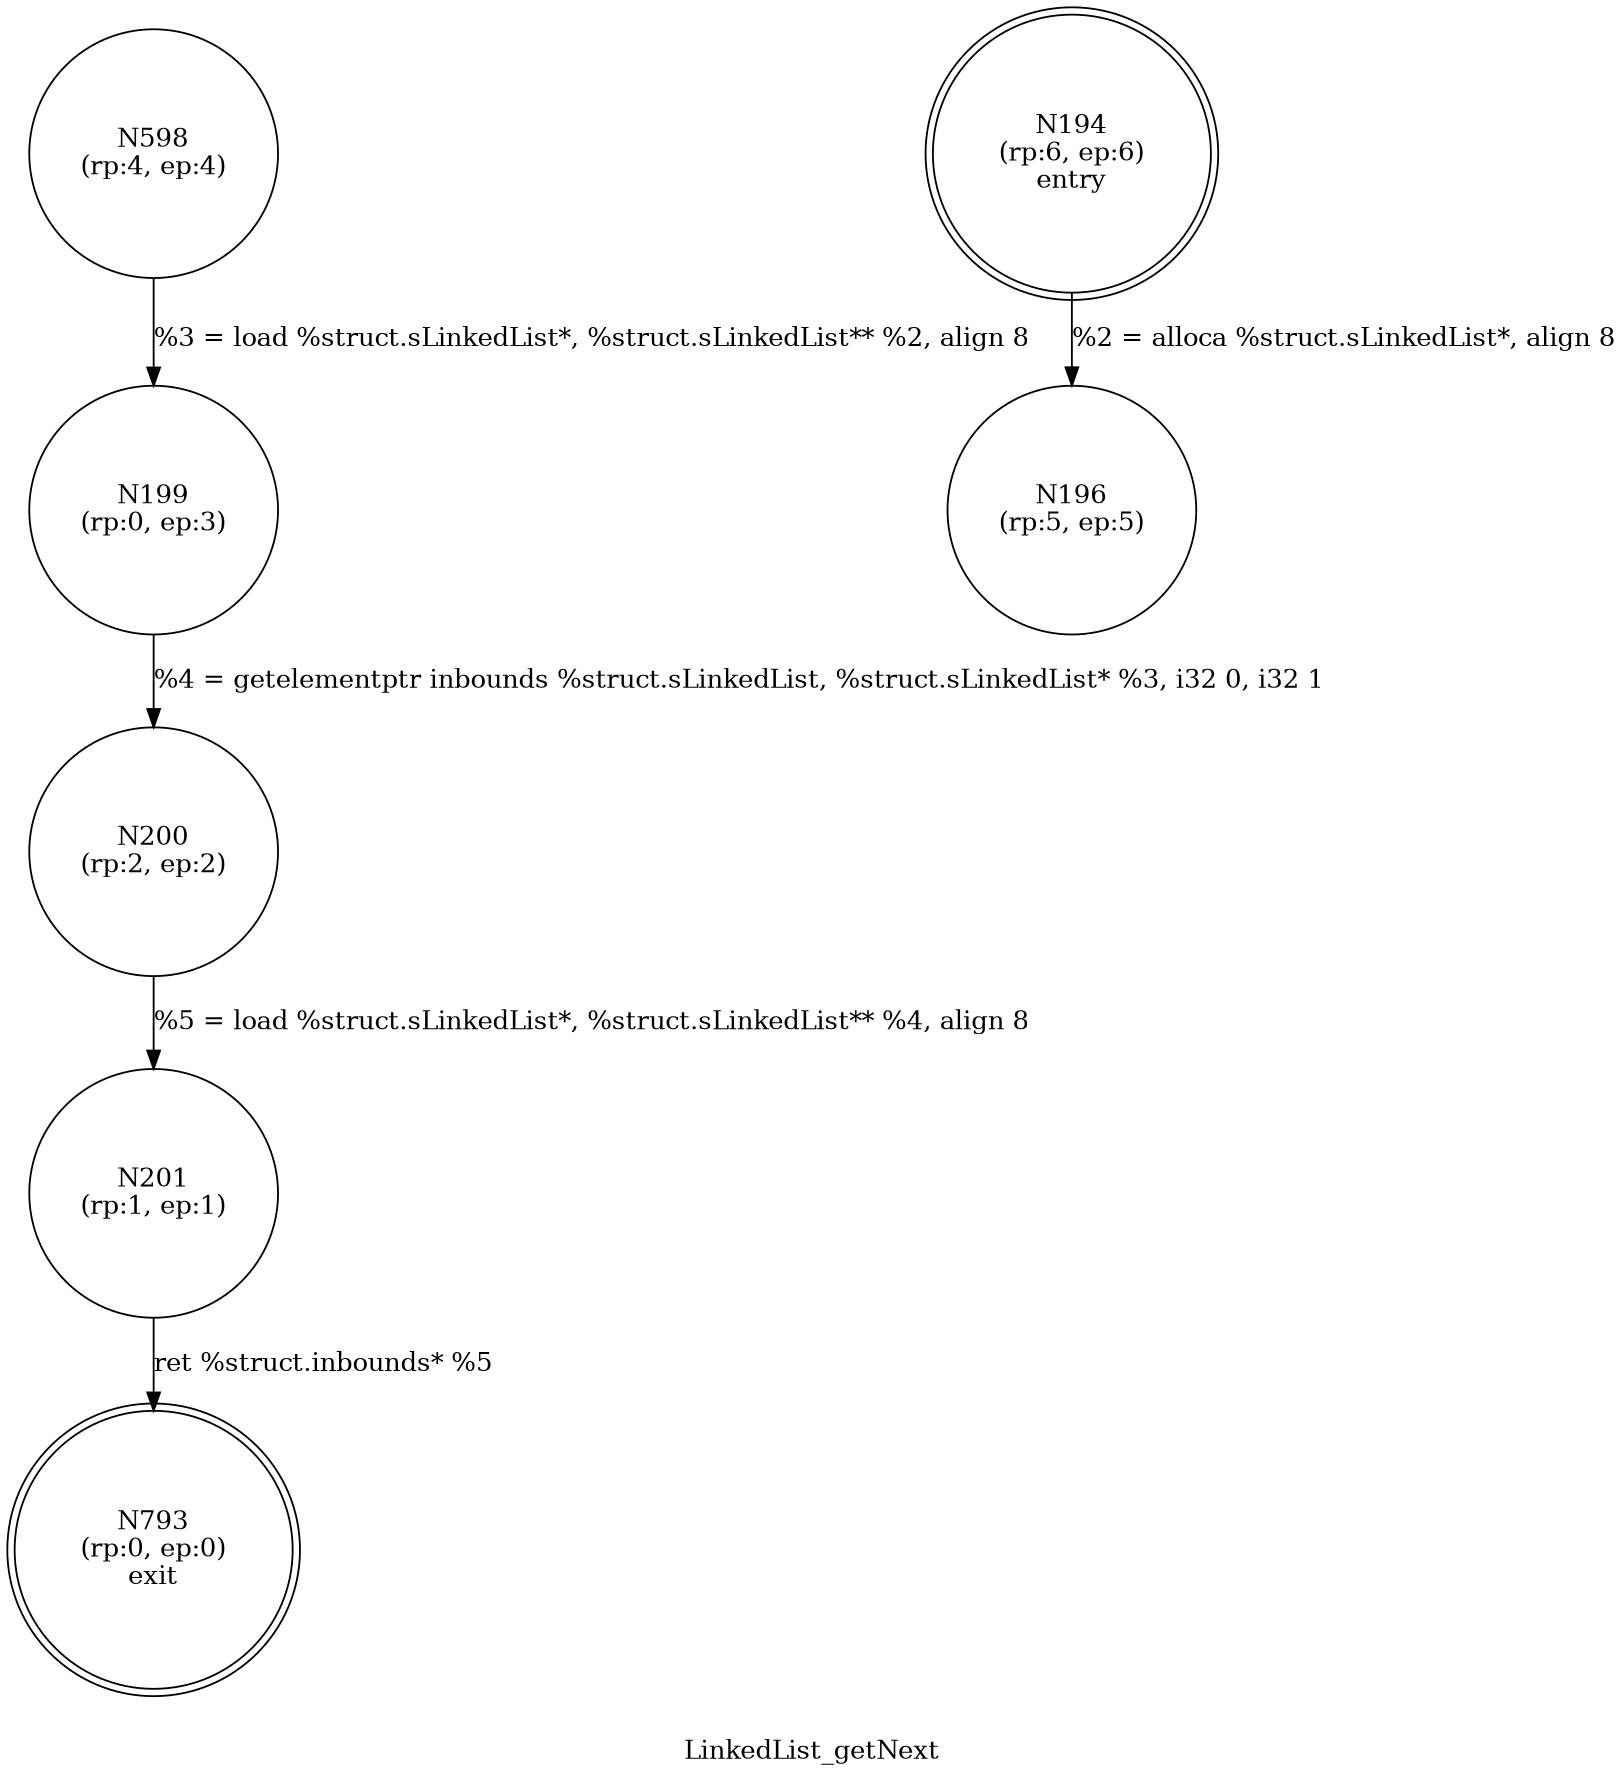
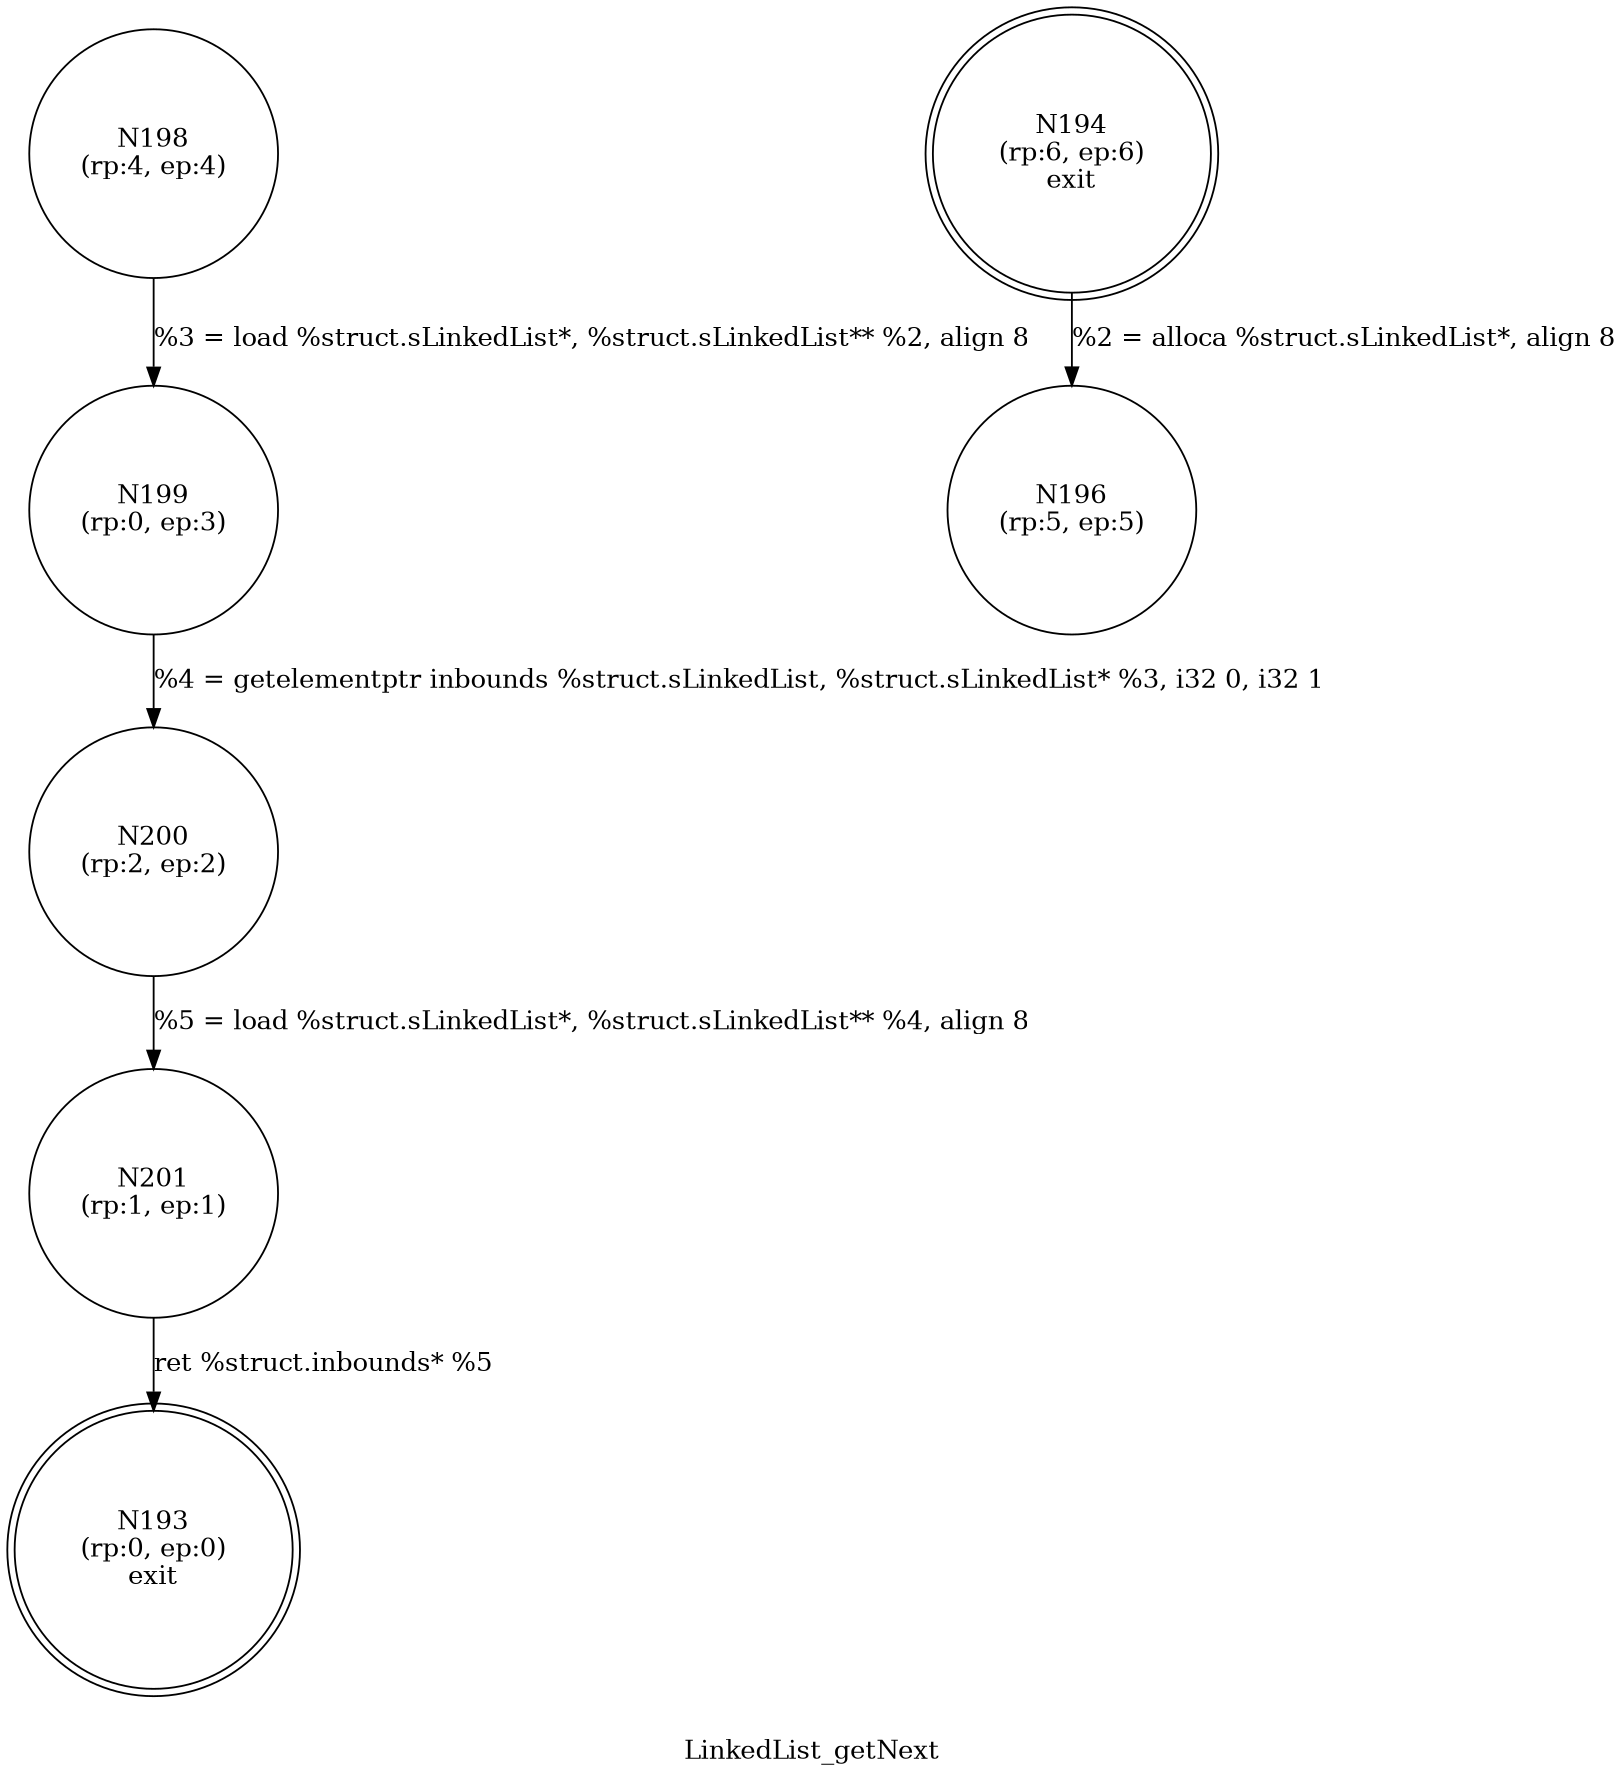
(154, 154) -> (154, 154)
(1072, 154) -> (1072, 154)
(154, 1550) -> (154, 1550)
